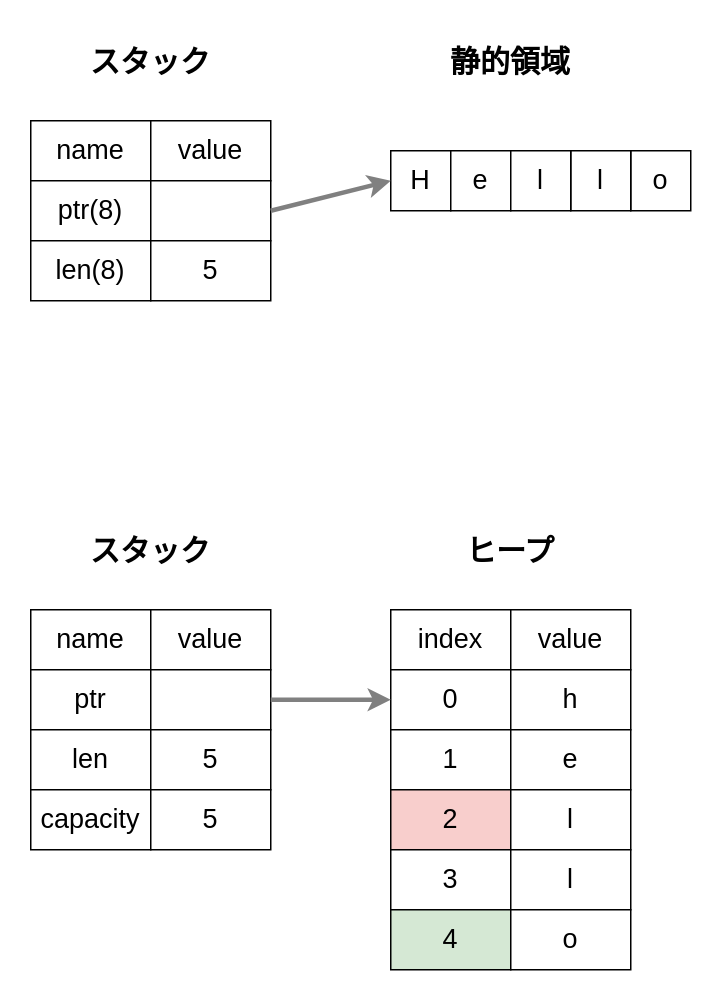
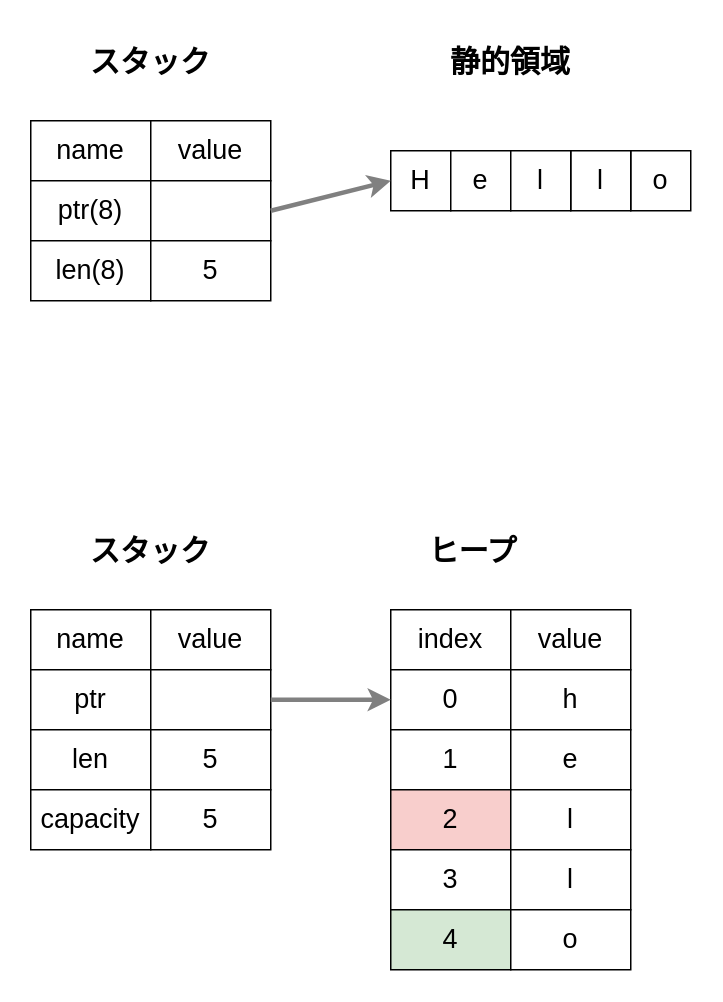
(511, 550) -> (473, 550)
